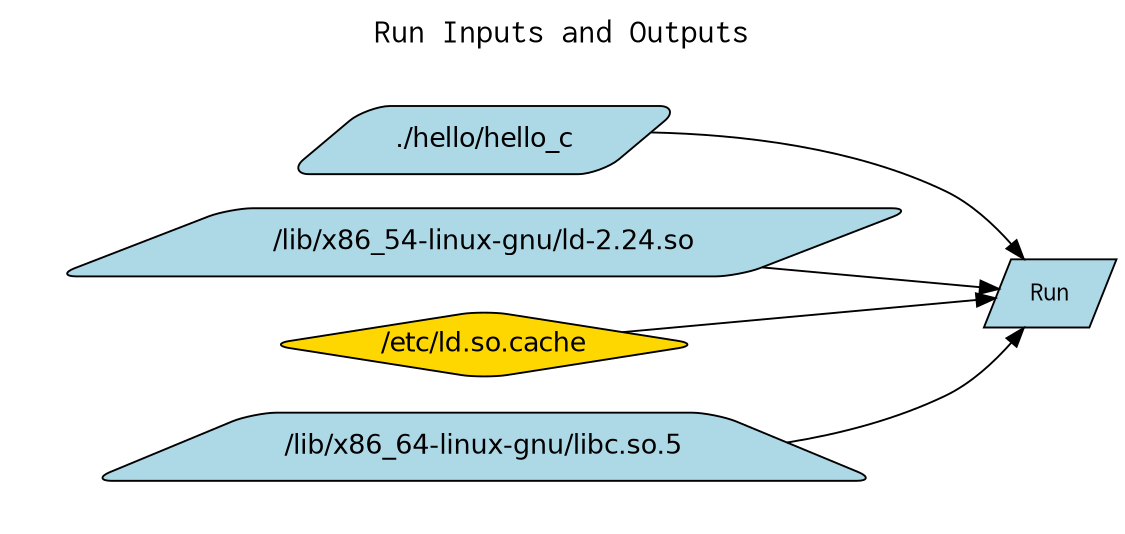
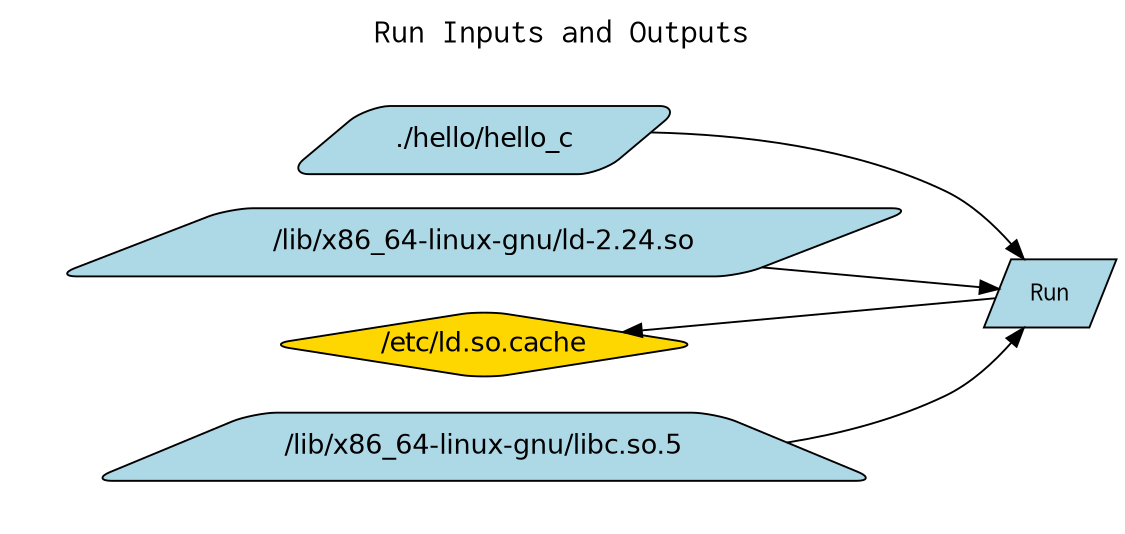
(484, 242) -> (484, 242)
(800, 316) -> (819, 314)
